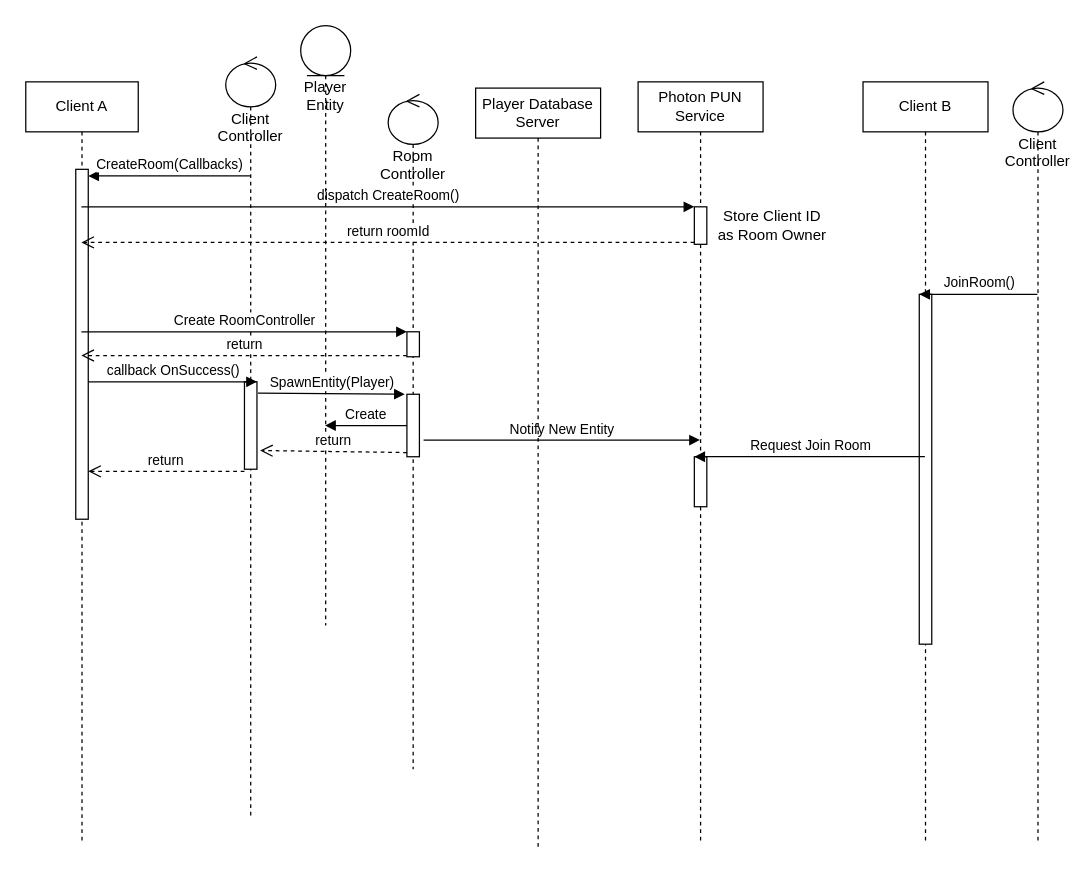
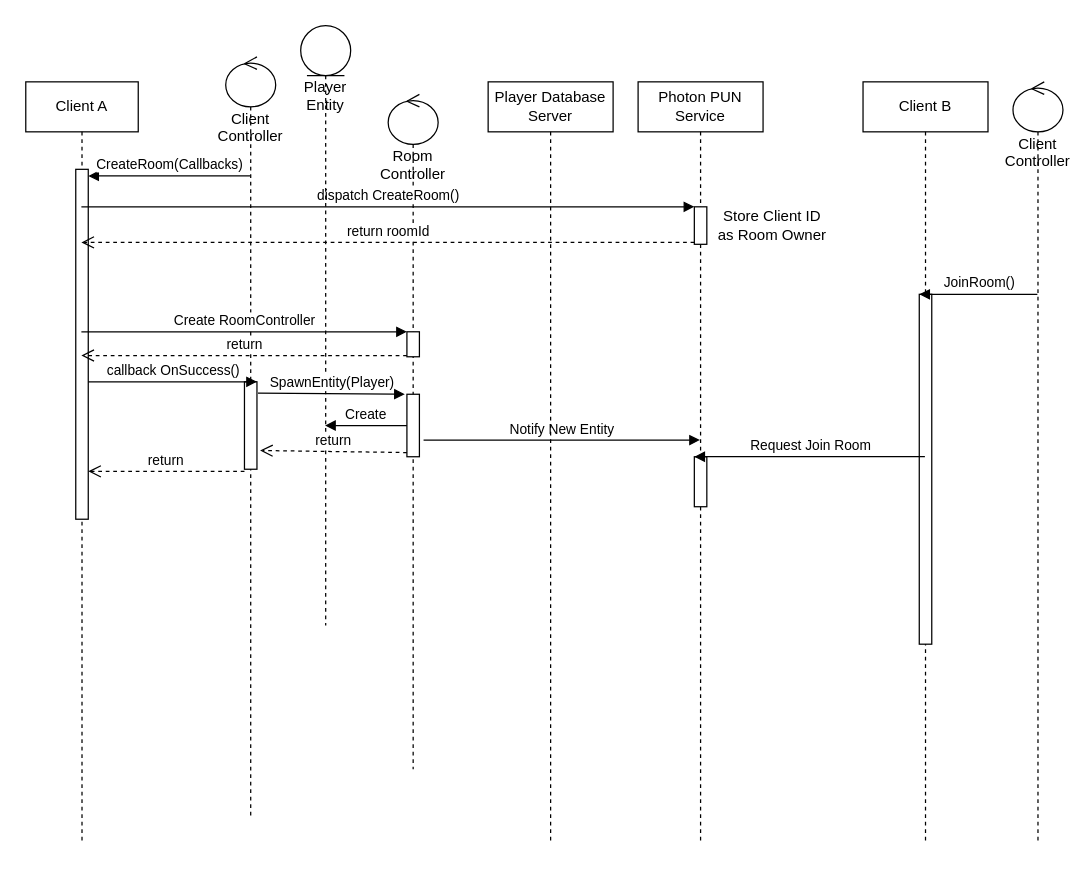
(538, 469) -> (551, 463)
